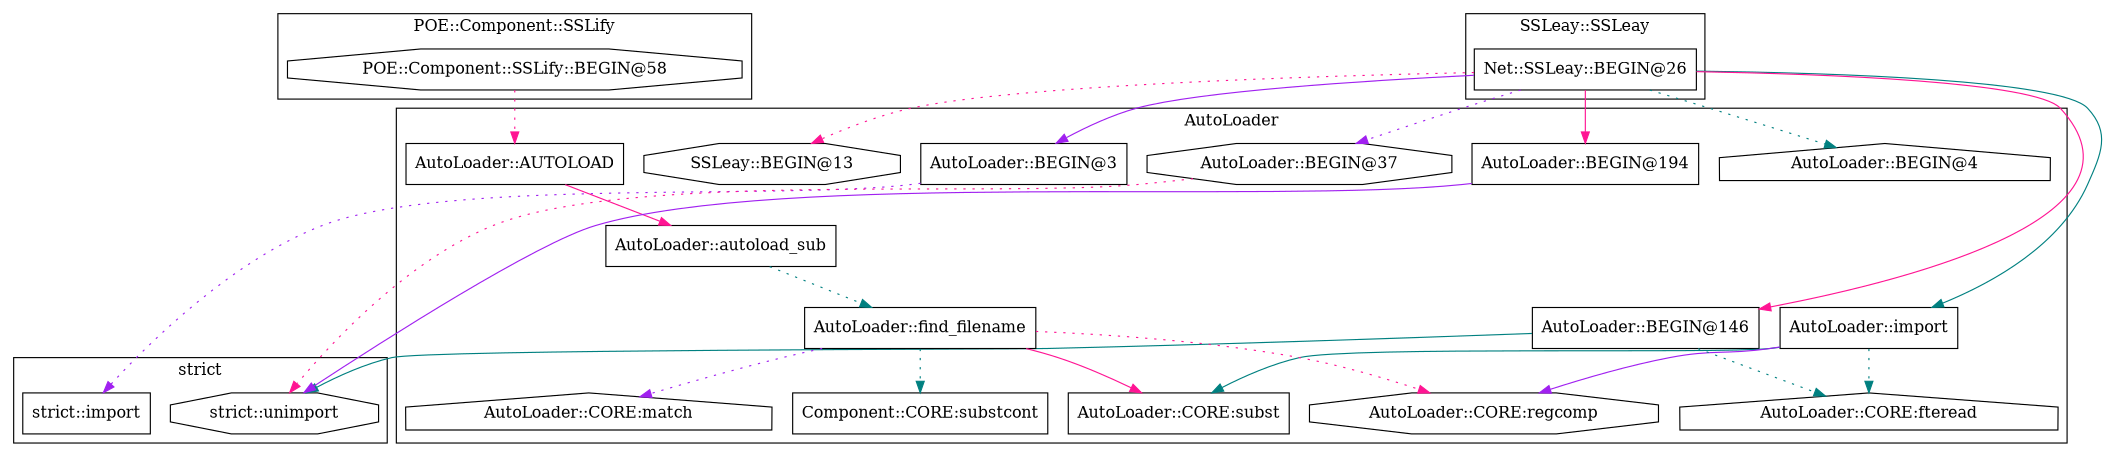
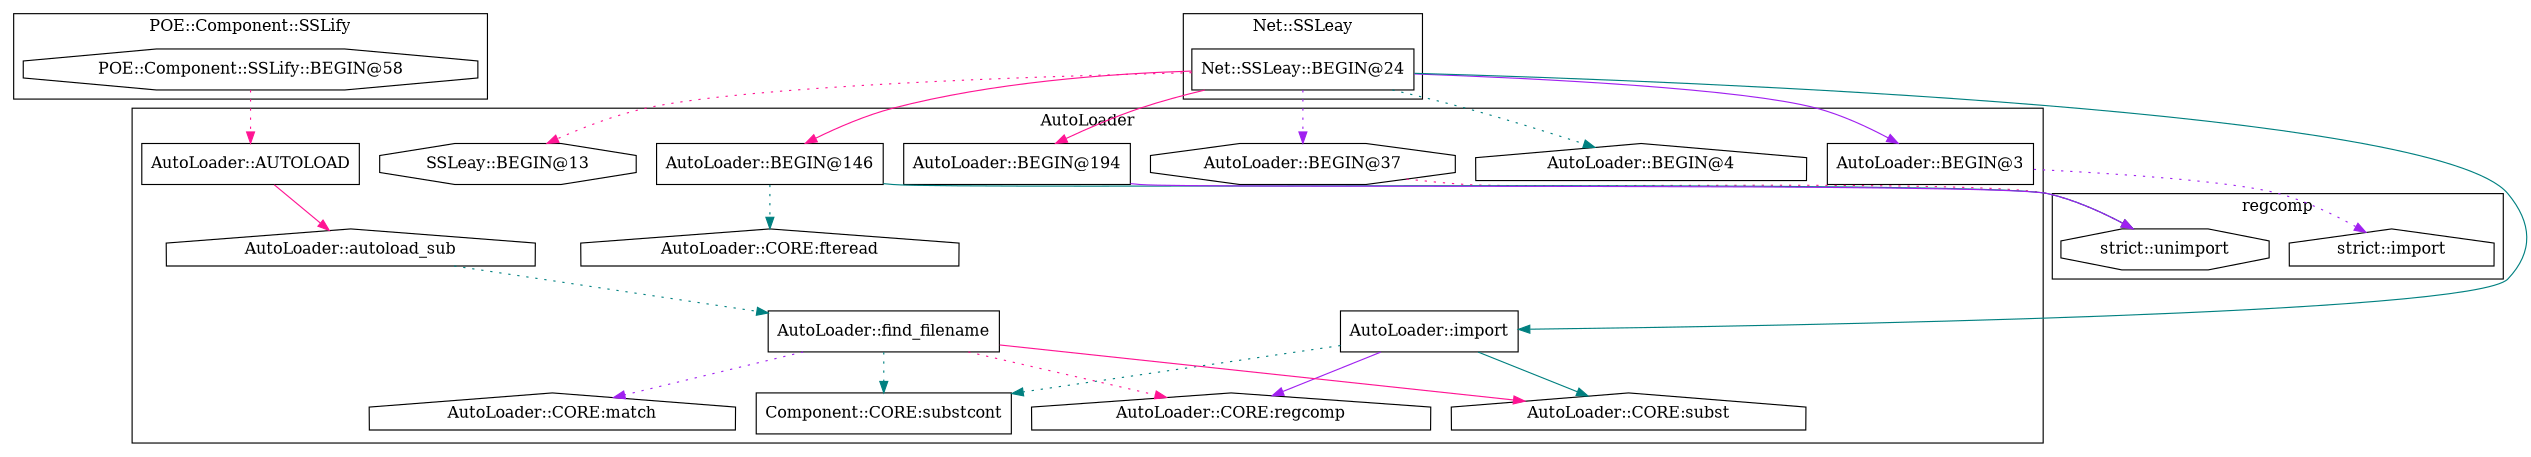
(1585, 27) -> (1303, 27)
(1585, 69) -> (1303, 69)
(721, 246) -> (351, 249)
(1869, 365) -> (1166, 371)
(200, 371) -> (2278, 207)
(87, 413) -> (2392, 249)
(1179, 413) -> (1629, 413)
(1484, 413) -> (1231, 413)
